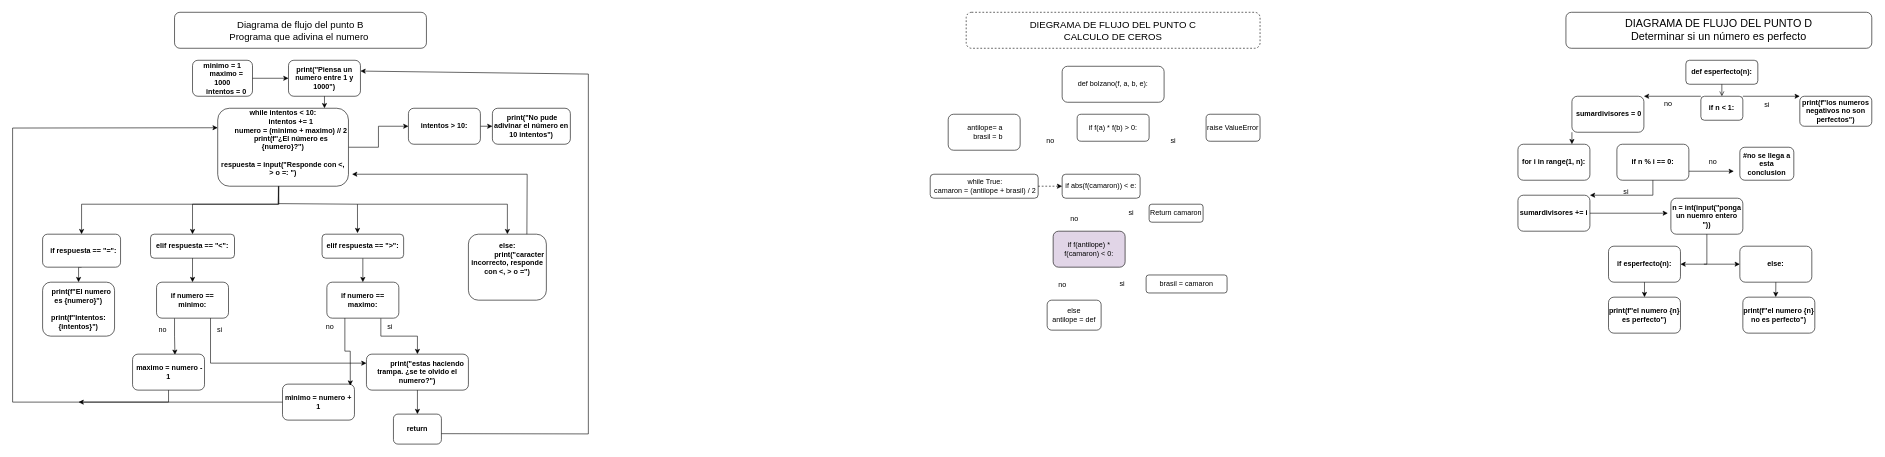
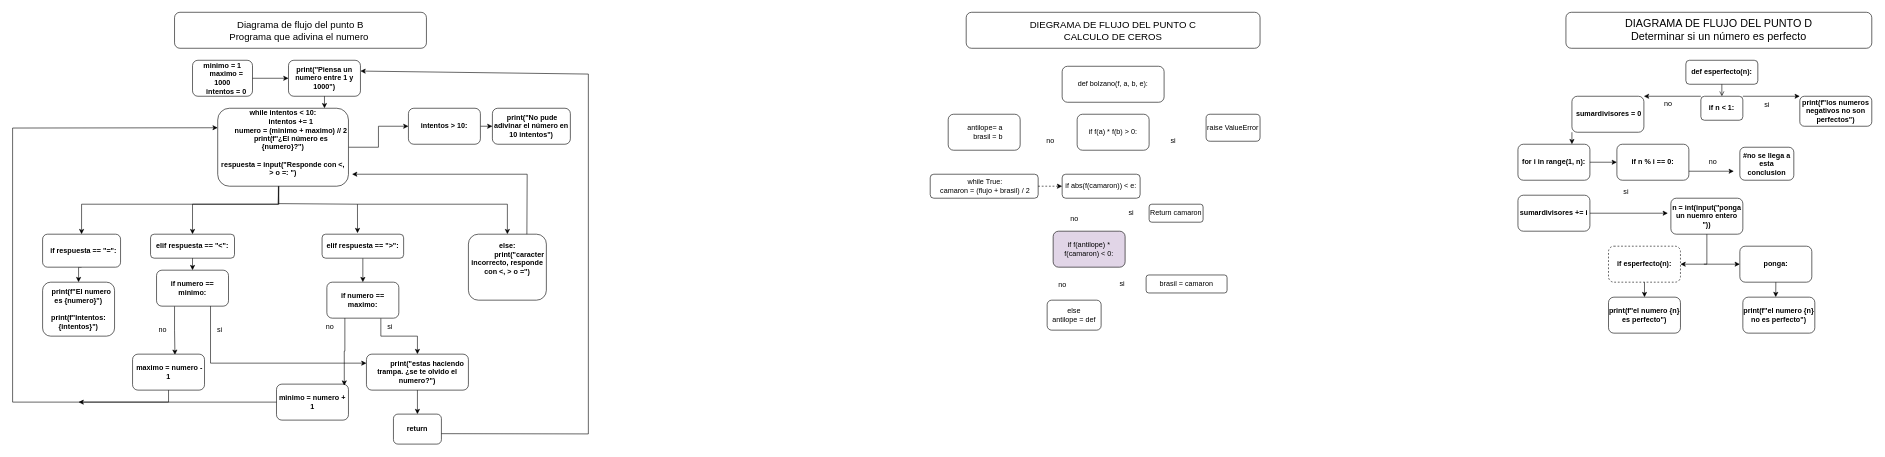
(1113, 30) -> (1113, 30)
(1113, 128) -> (1113, 132)
none -> (1611, 162)
(984, 186) -> (984, 186)
(1595, 195) -> none
(1645, 264) -> (1645, 264)
(1776, 264) -> (1776, 264)
(192, 300) -> (192, 288)
(318, 402) -> (312, 402)
